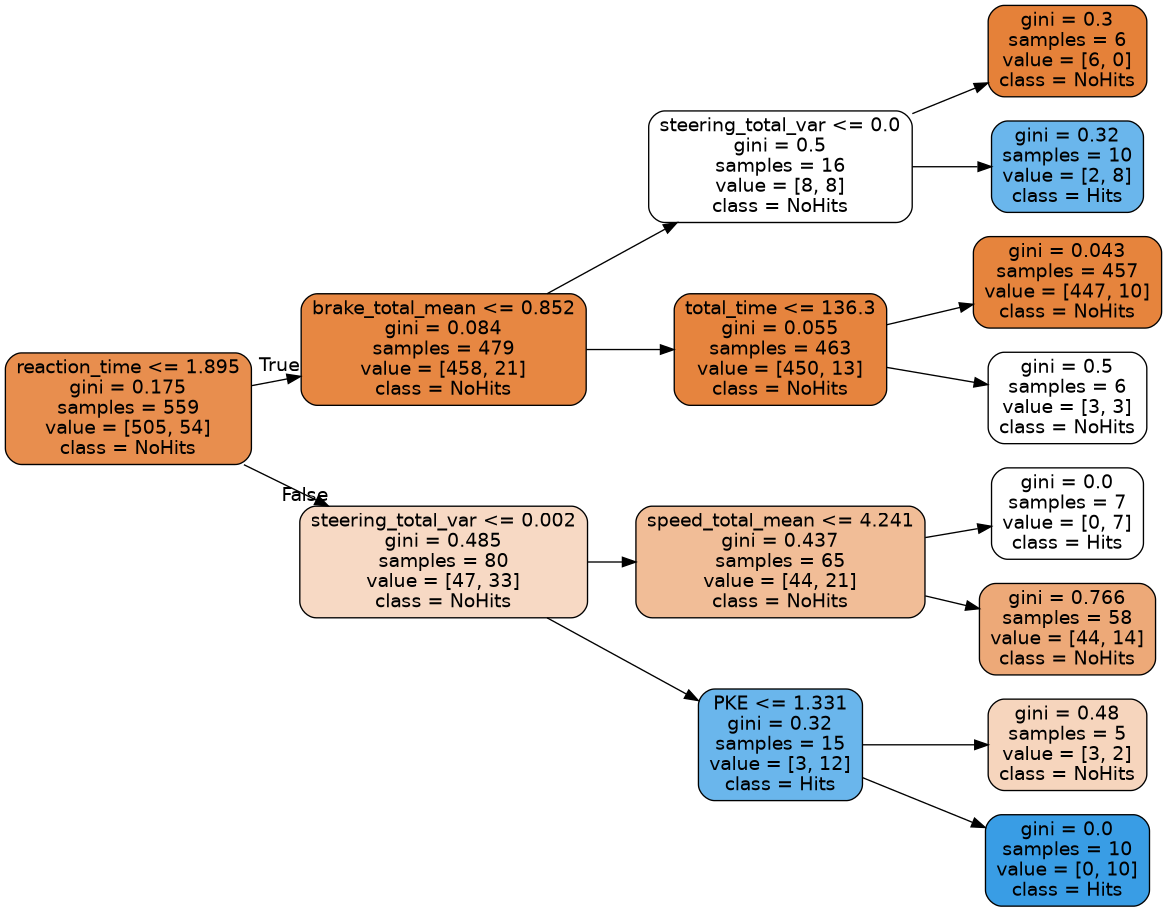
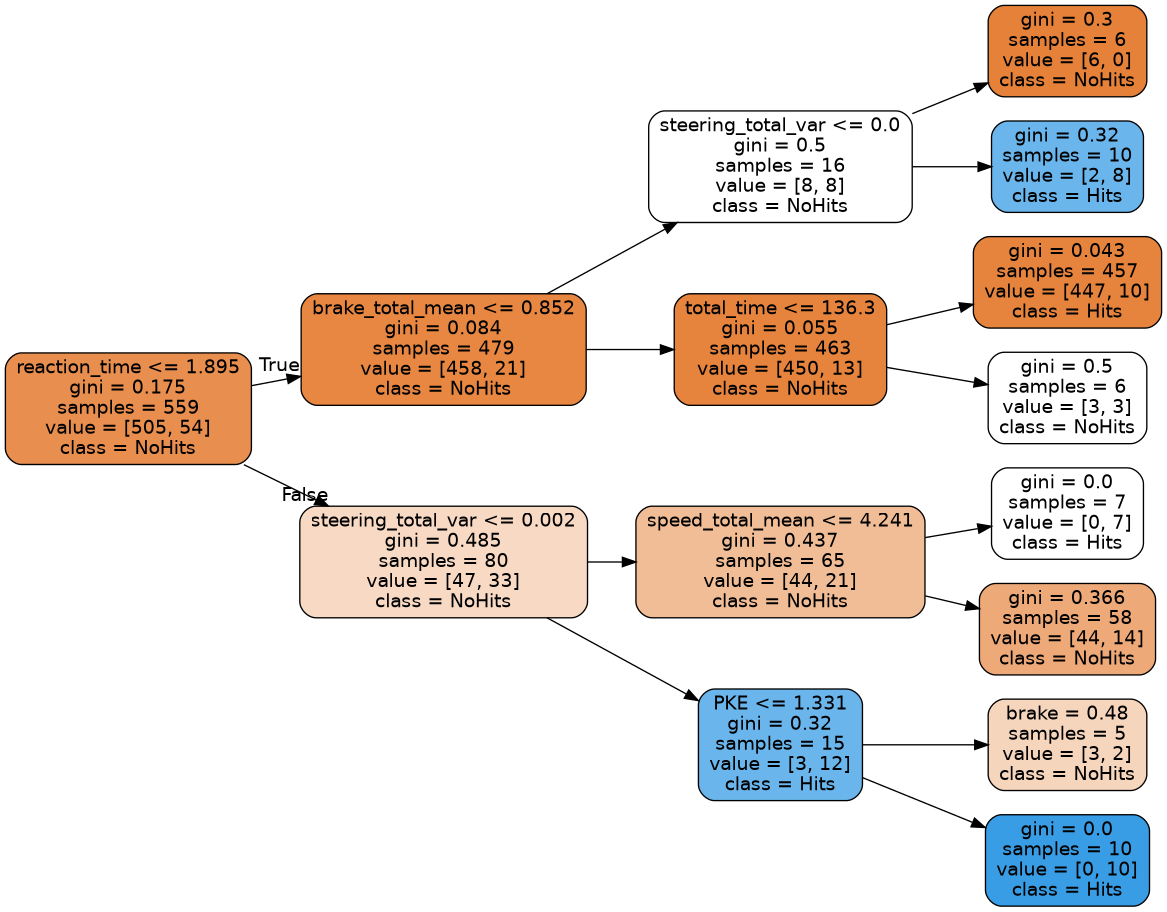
(1067, 282) -> (1067, 282)
(1067, 629) -> (1067, 629)
(1067, 745) -> (1067, 745)
